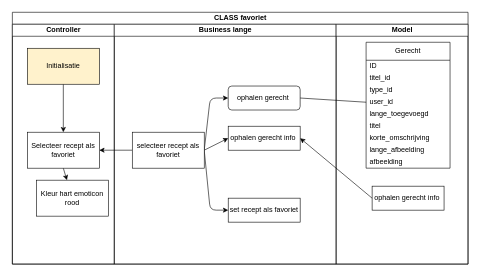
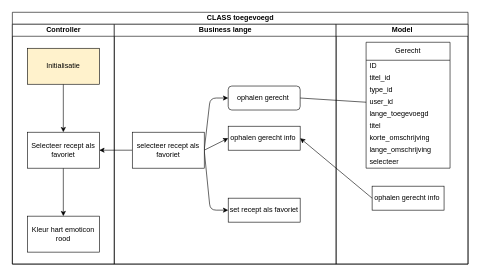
(241, 18) -> (241, 18)
(399, 150) -> (403, 150)
(388, 162) -> (387, 162)
(72, 198) -> (63, 234)
